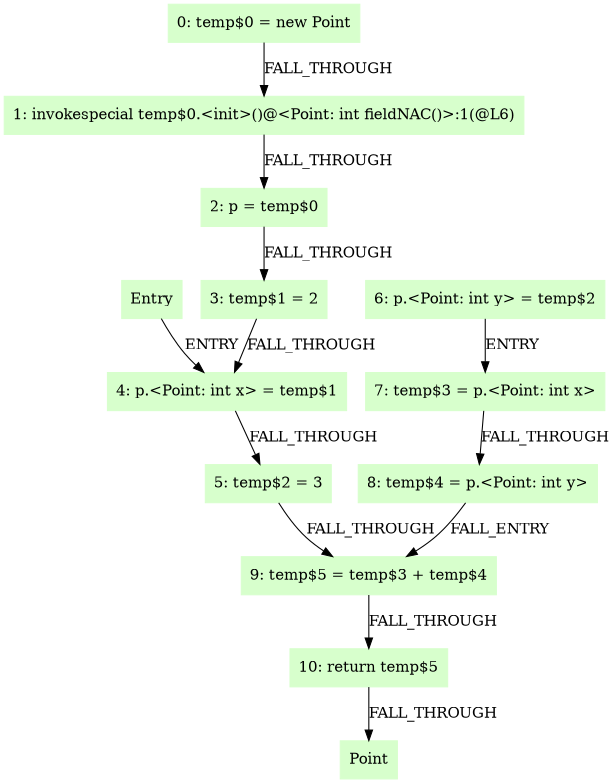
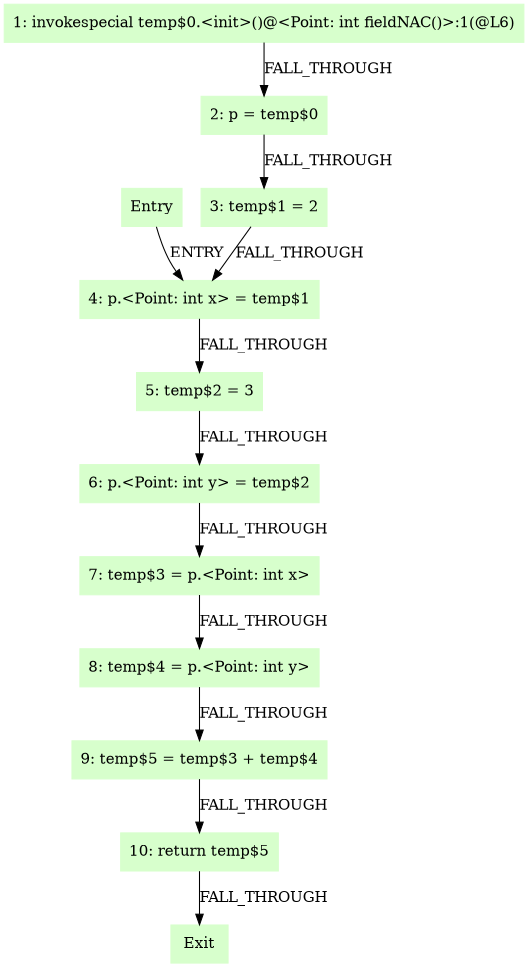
(264, 23) -> none
(512, 346) -> (264, 530)
(298, 530) -> (199, 432)
(500, 530) -> (264, 714)
(369, 760) -> (199, 944)
